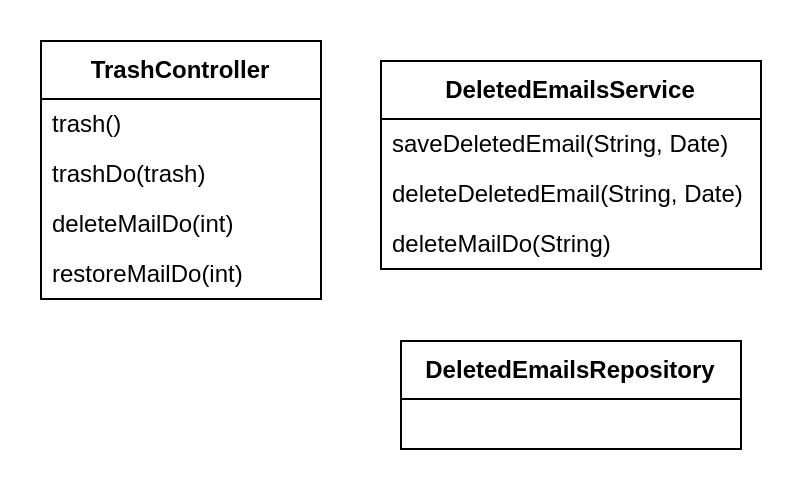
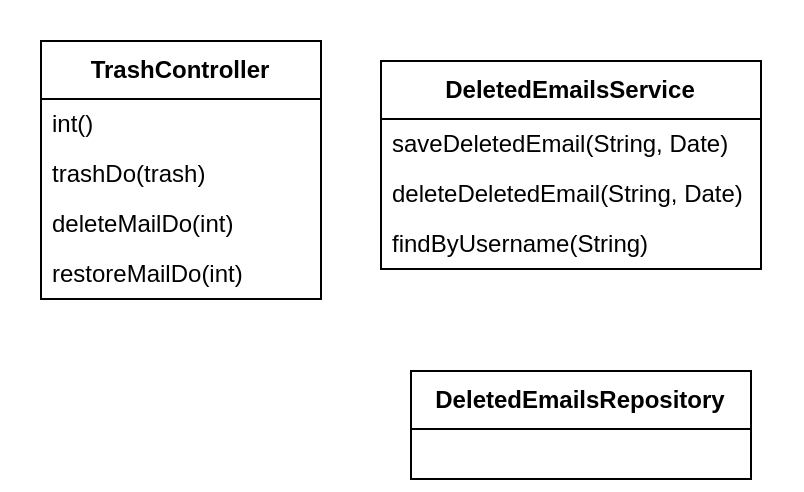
(100, 125) -> (83, 125)
(515, 245) -> (535, 245)
(571, 395) -> (581, 425)
